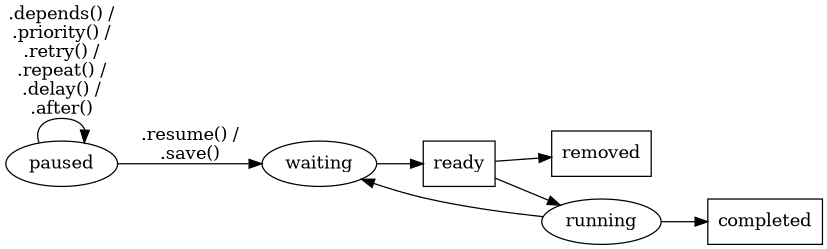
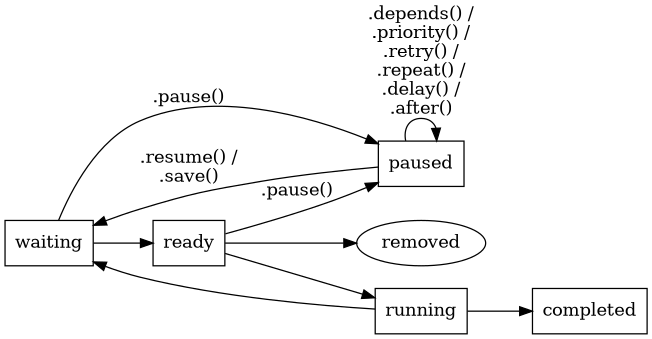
none -> (189, 108)
(601, 154) -> (421, 243)
(62, 164) -> (421, 164)
(319, 164) -> (49, 243)
none -> (297, 213)
(601, 222) -> (421, 311)
